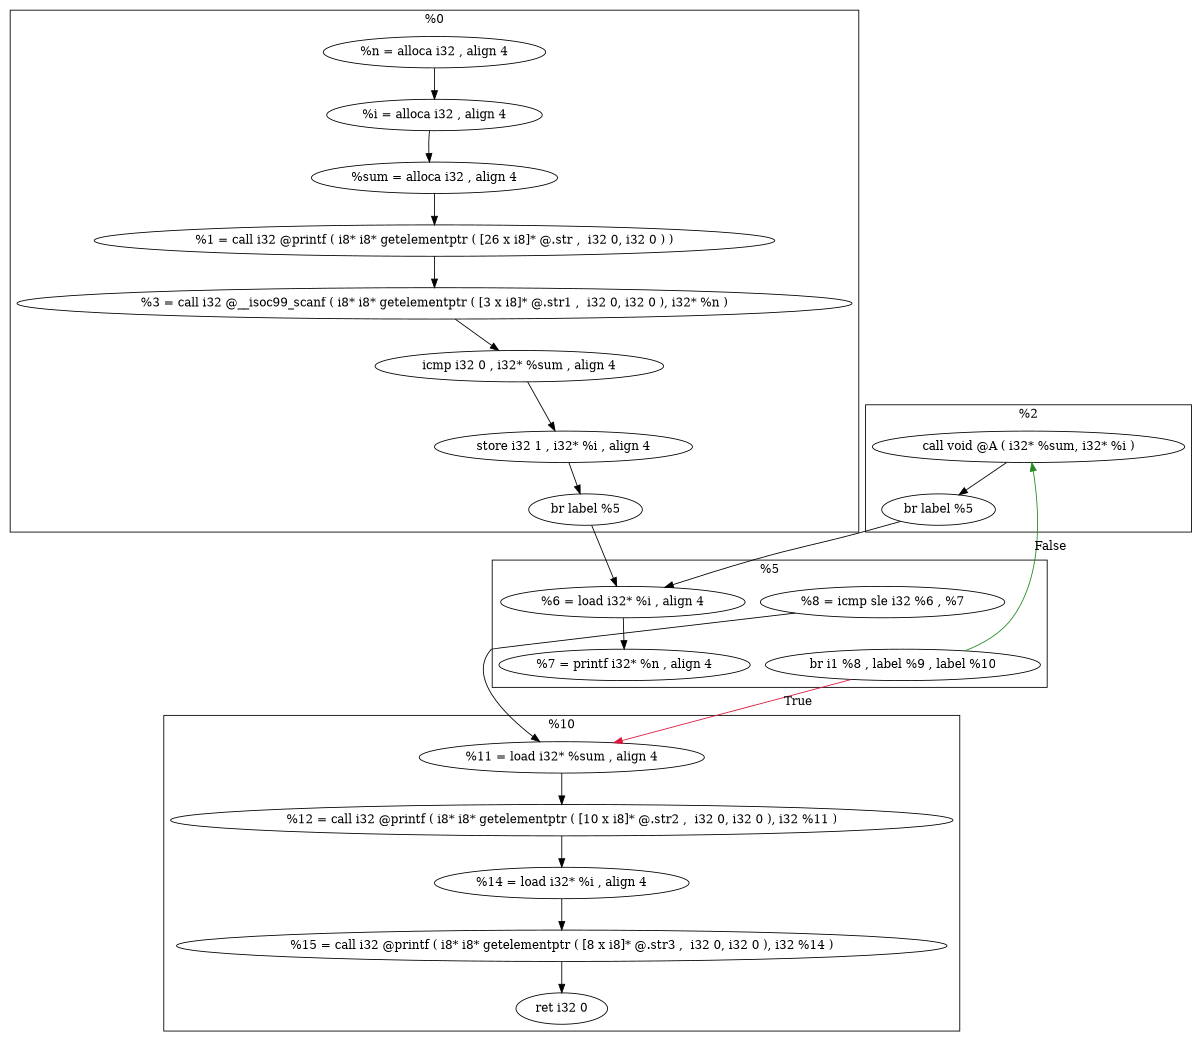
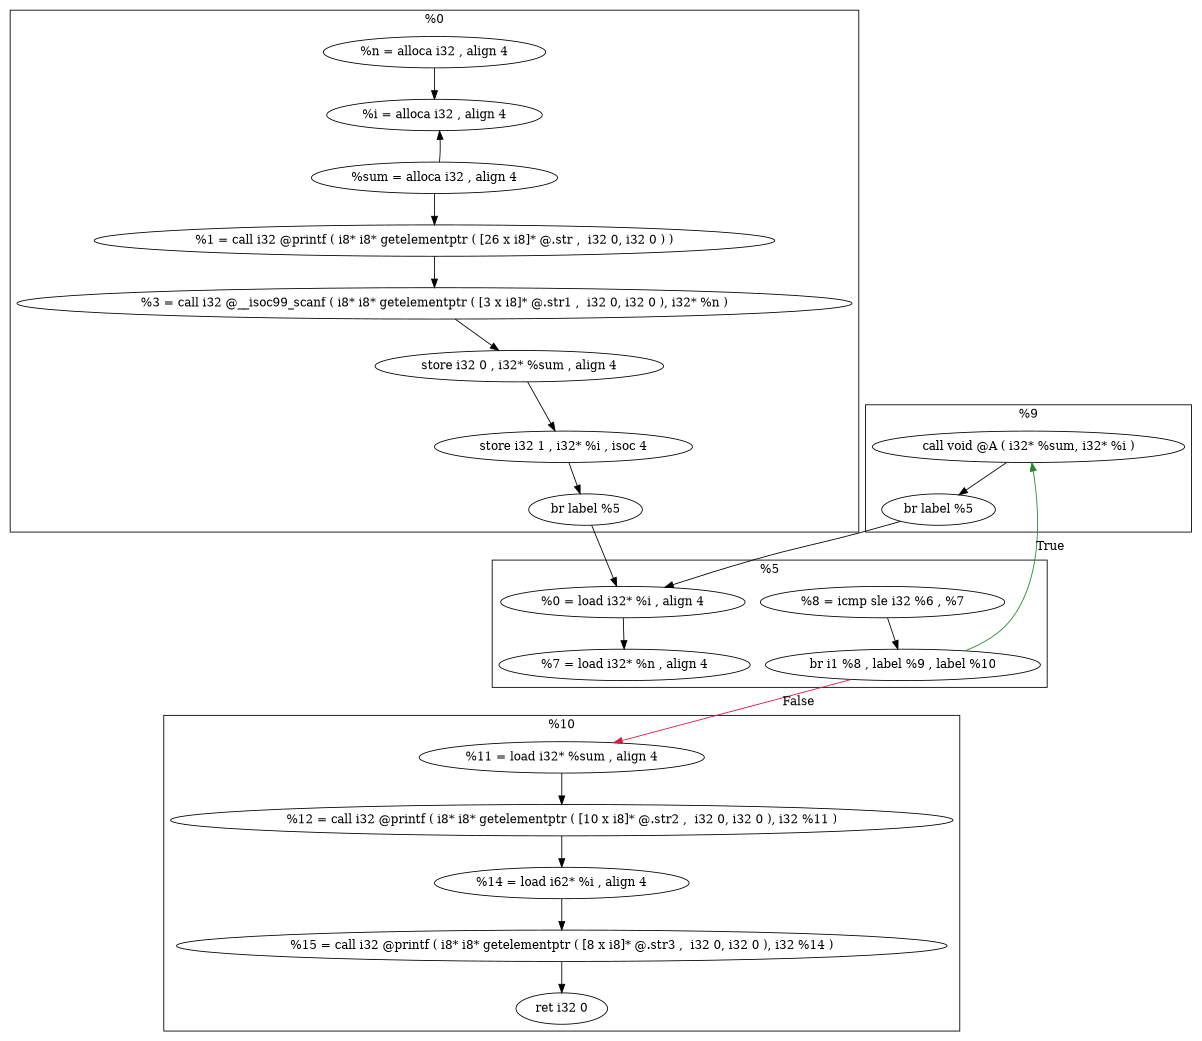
(429, 142) -> (440, 151)
(519, 366) -> (519, 366)
(1029, 415) -> (1029, 415)
(563, 447) -> (563, 447)
(1051, 547) -> (1051, 547)
(623, 602) -> (623, 602)
(590, 637) -> (891, 629)
(625, 665) -> (625, 665)
(799, 702) -> (799, 702)
(562, 883) -> (562, 883)
